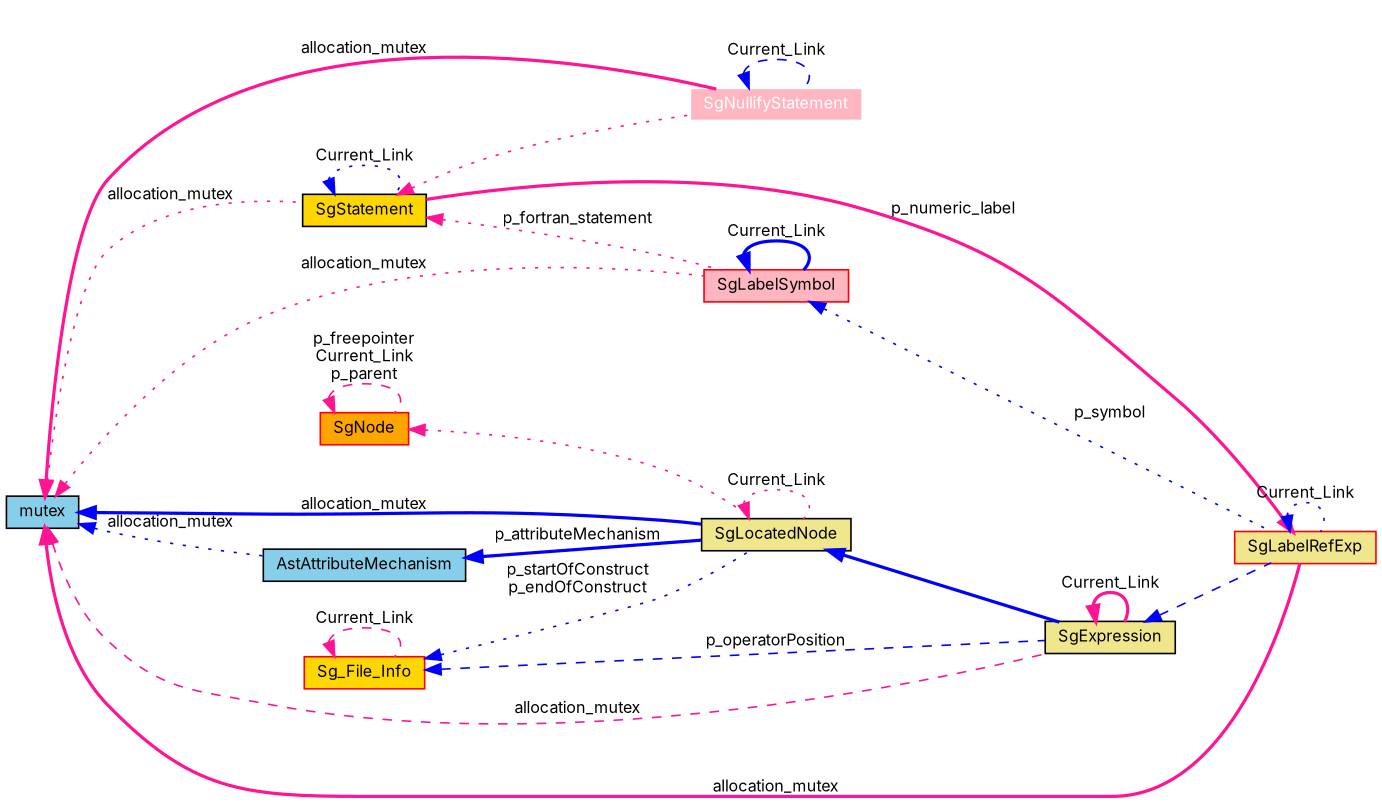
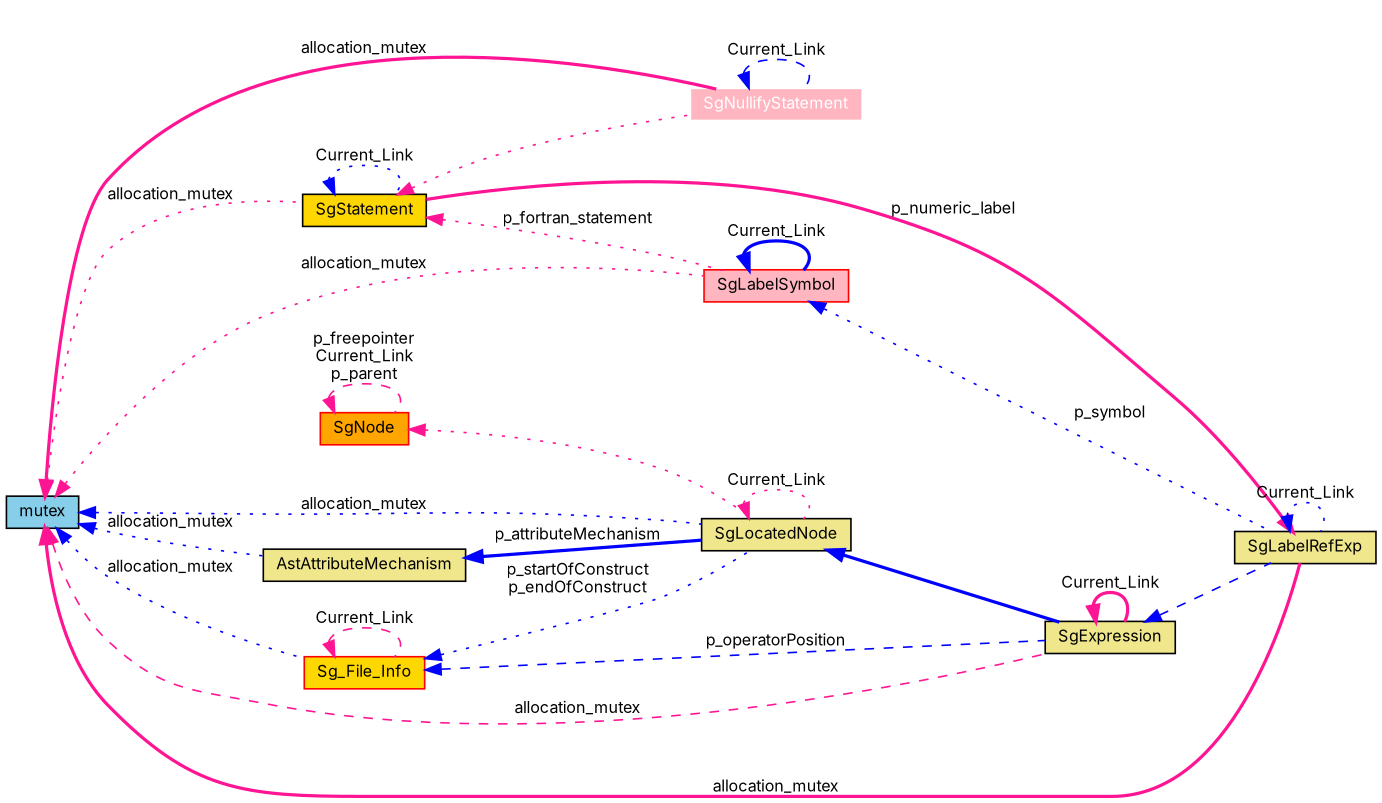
(399, 513) -> (399, 513)
(1305, 548) -> (1305, 548)
(364, 565) -> (364, 565)
none -> (178, 614)
